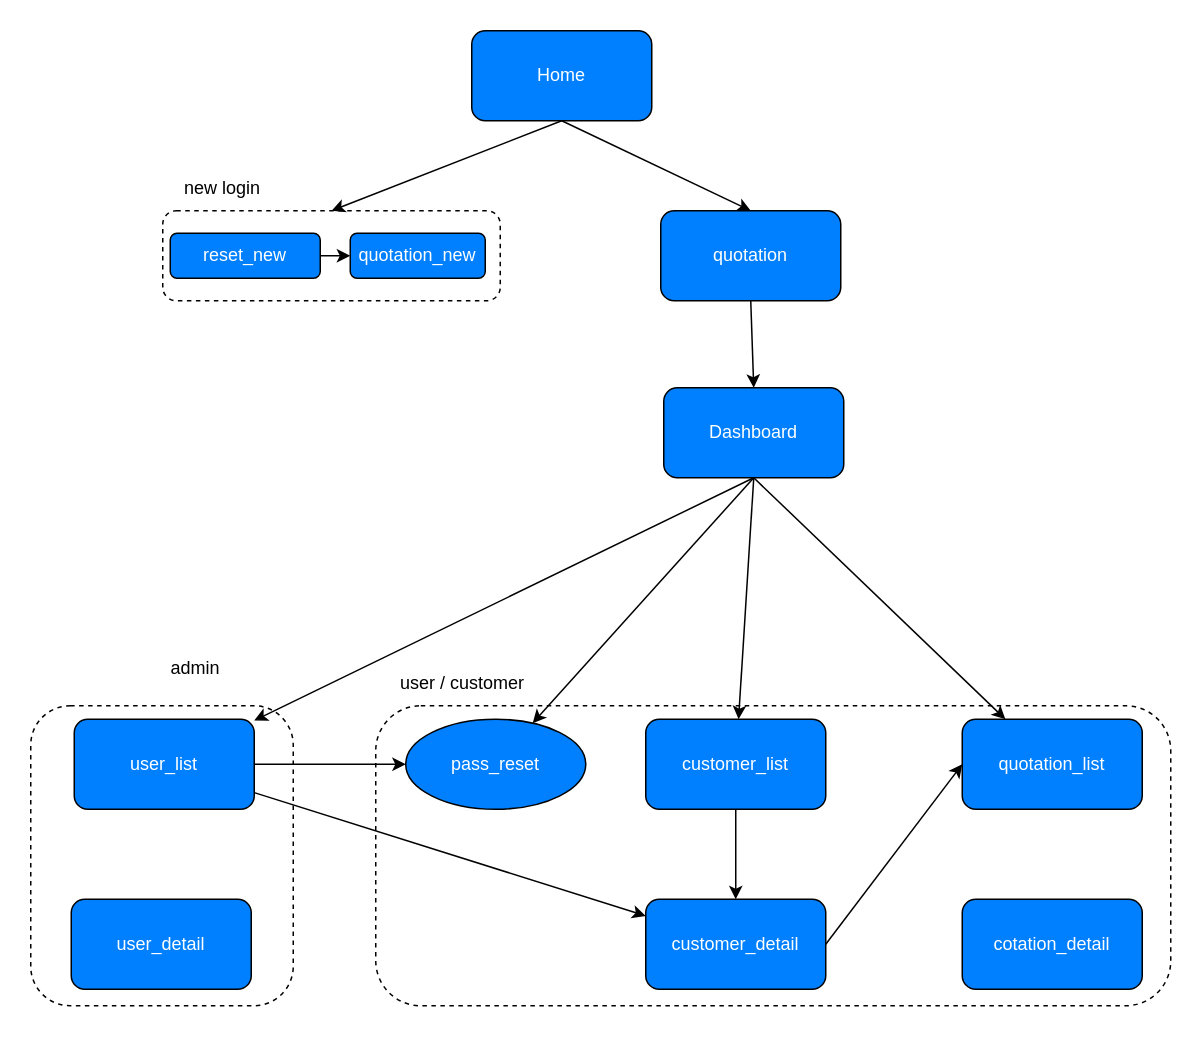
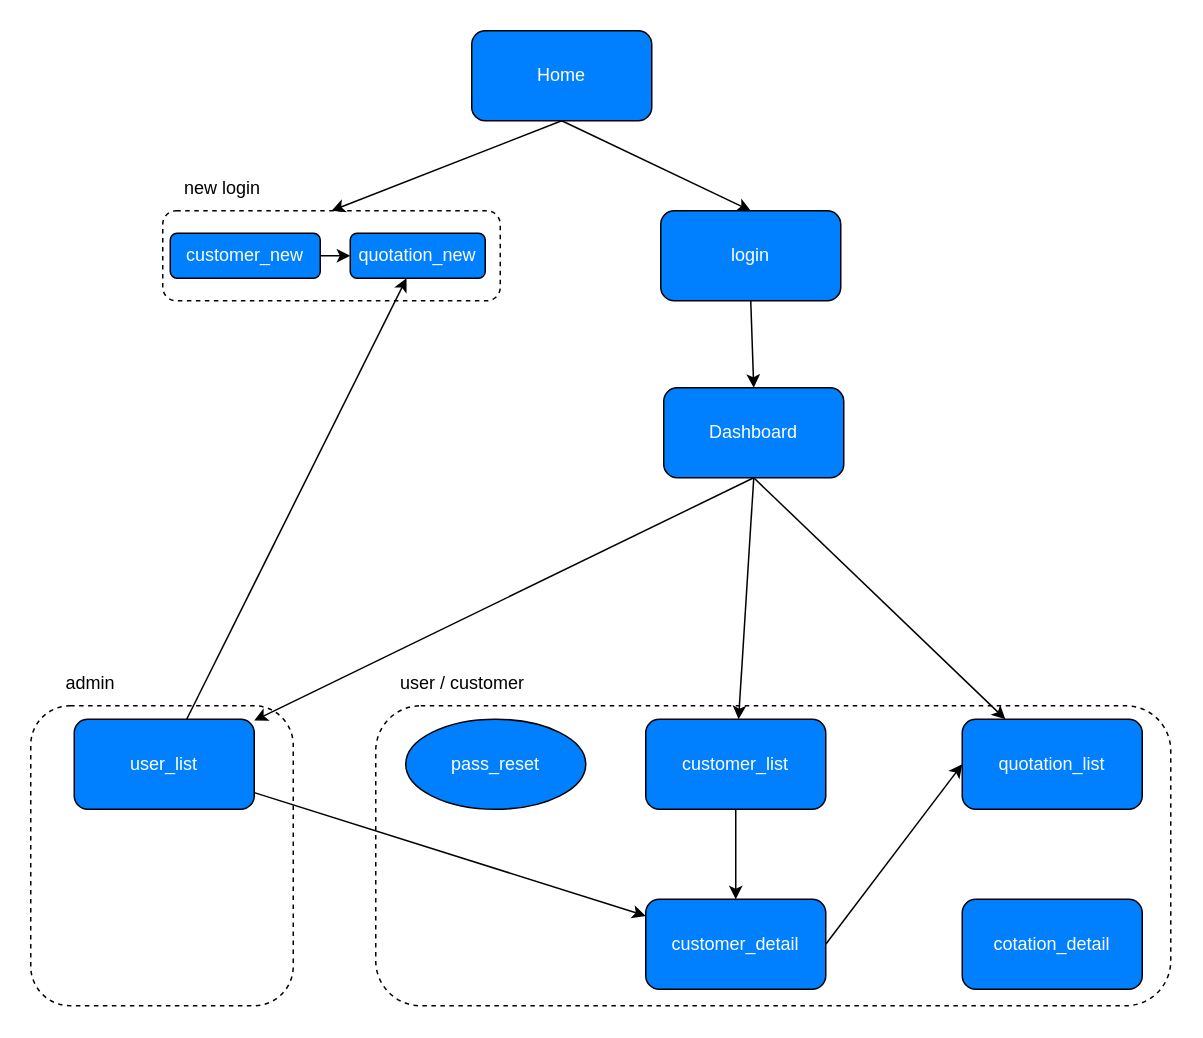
(245, 256) -> (245, 256)
(751, 256) -> (751, 256)
(645, 598) -> none
(196, 668) -> (91, 683)
(325, 764) -> (294, 503)
(161, 944) -> none
